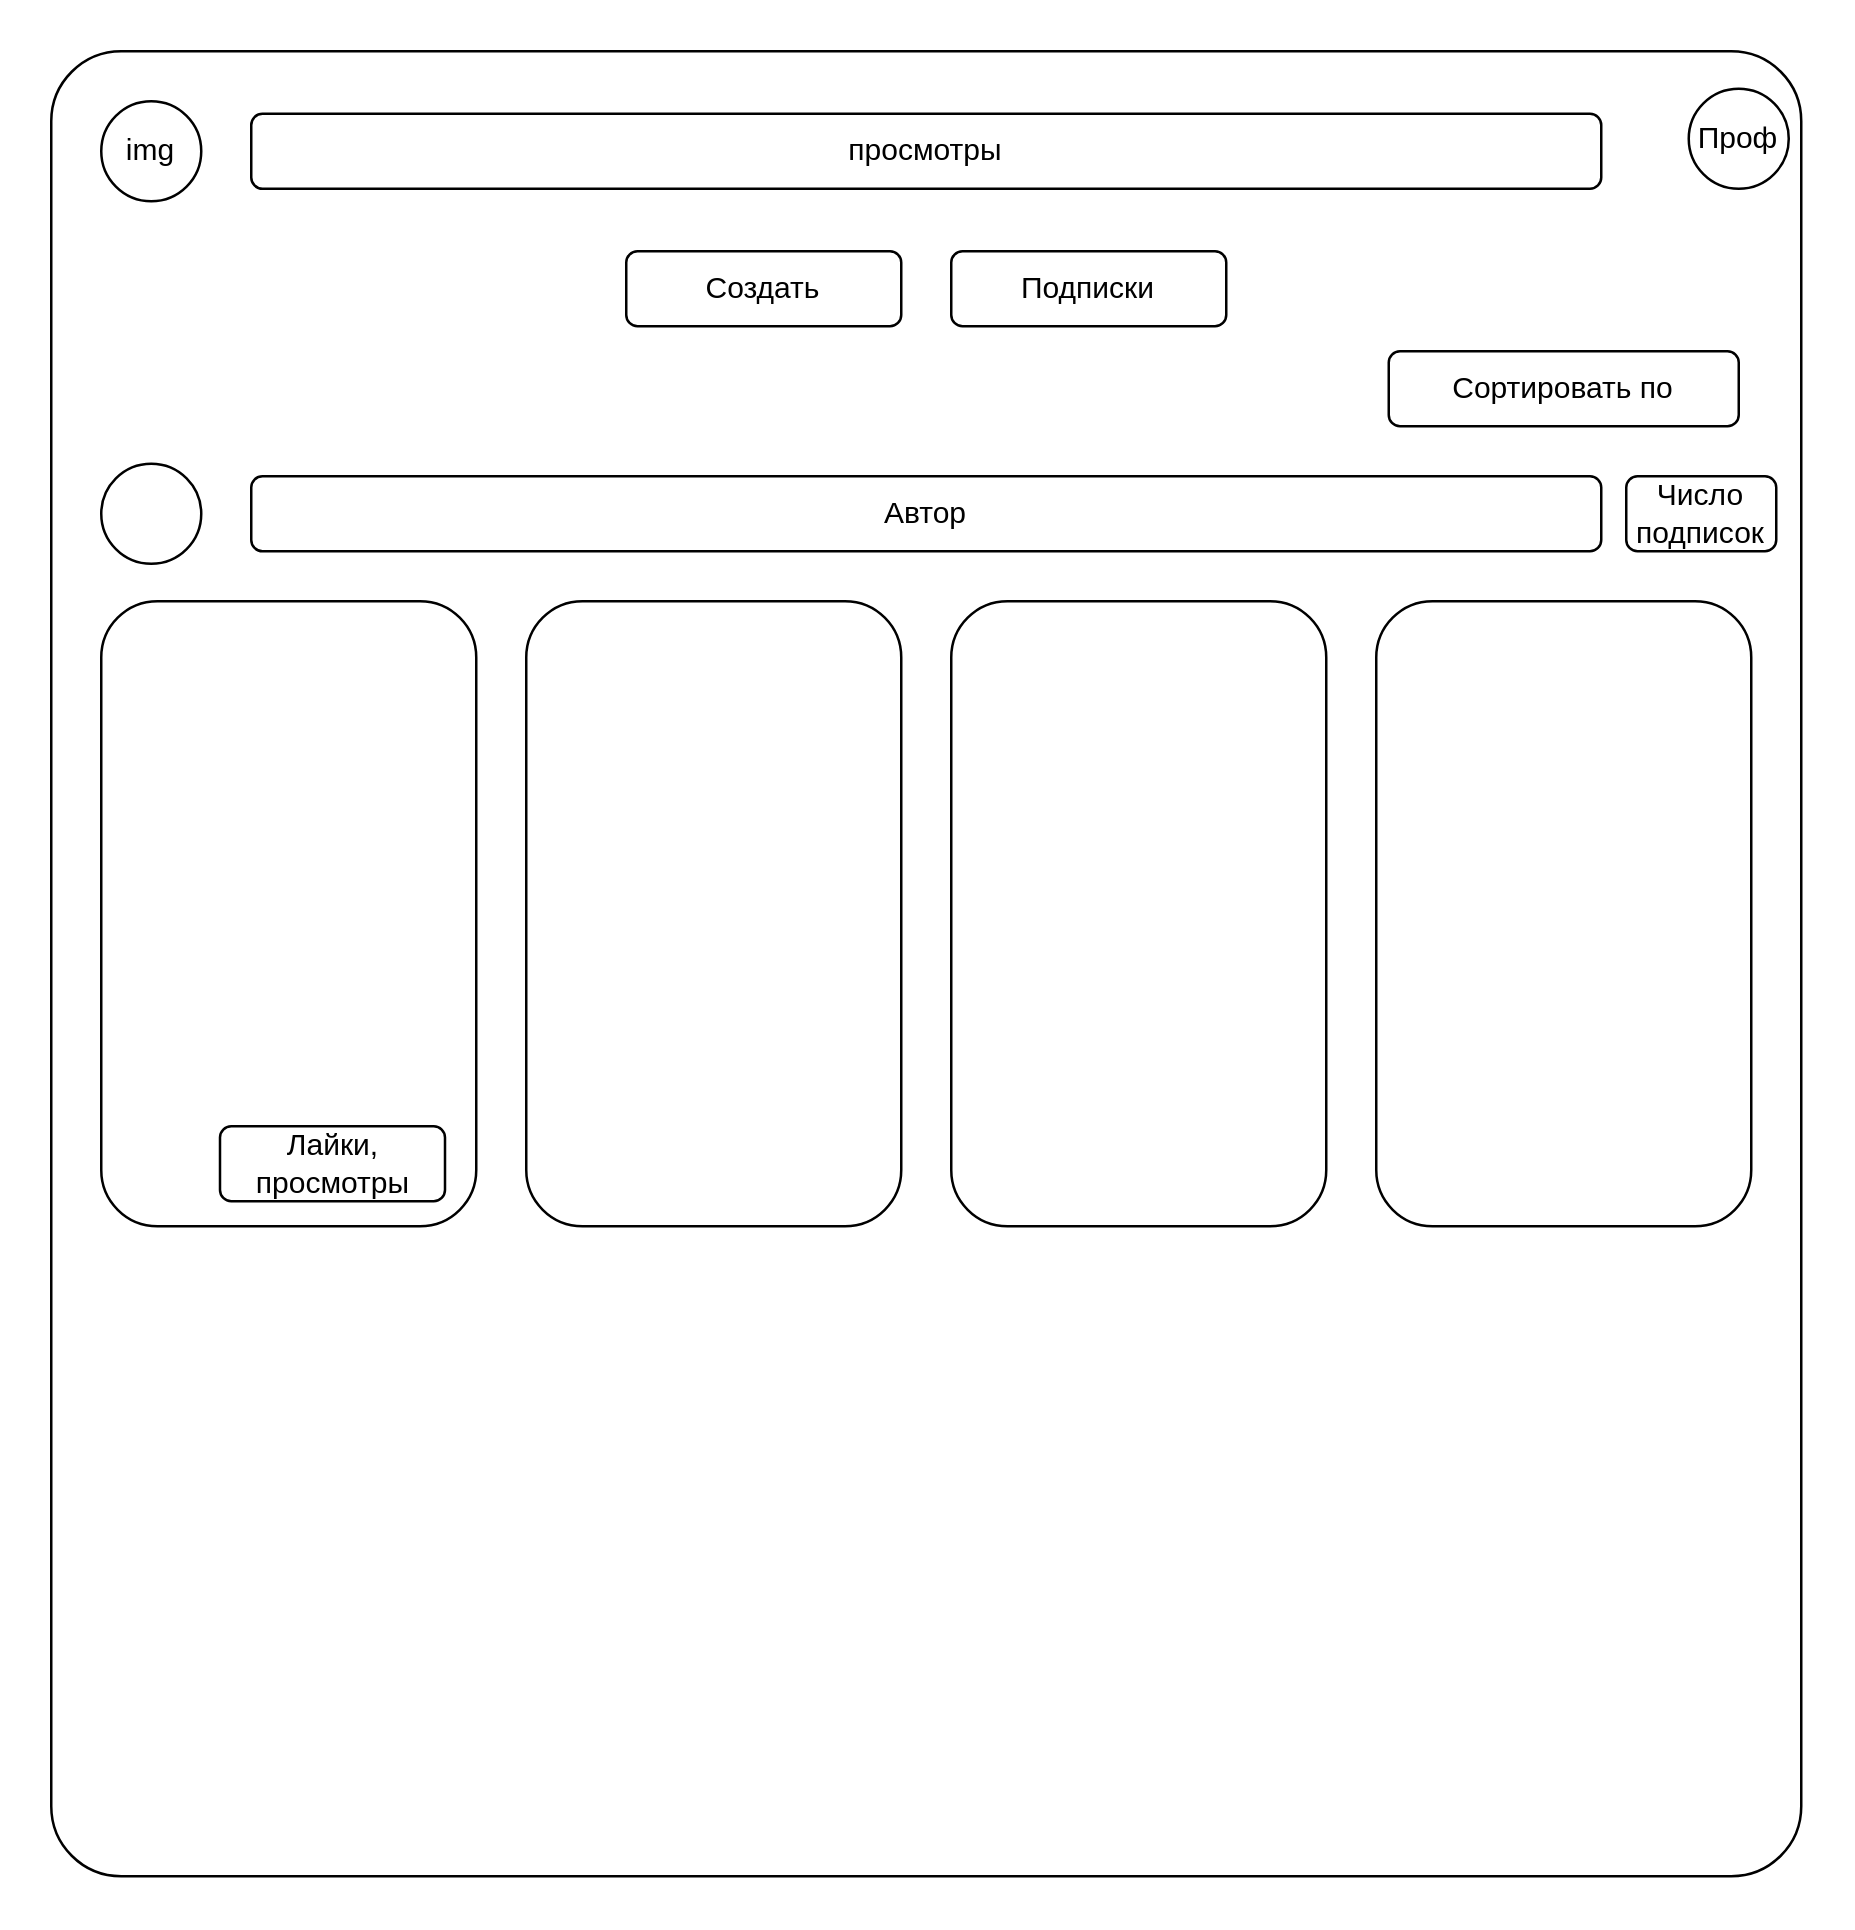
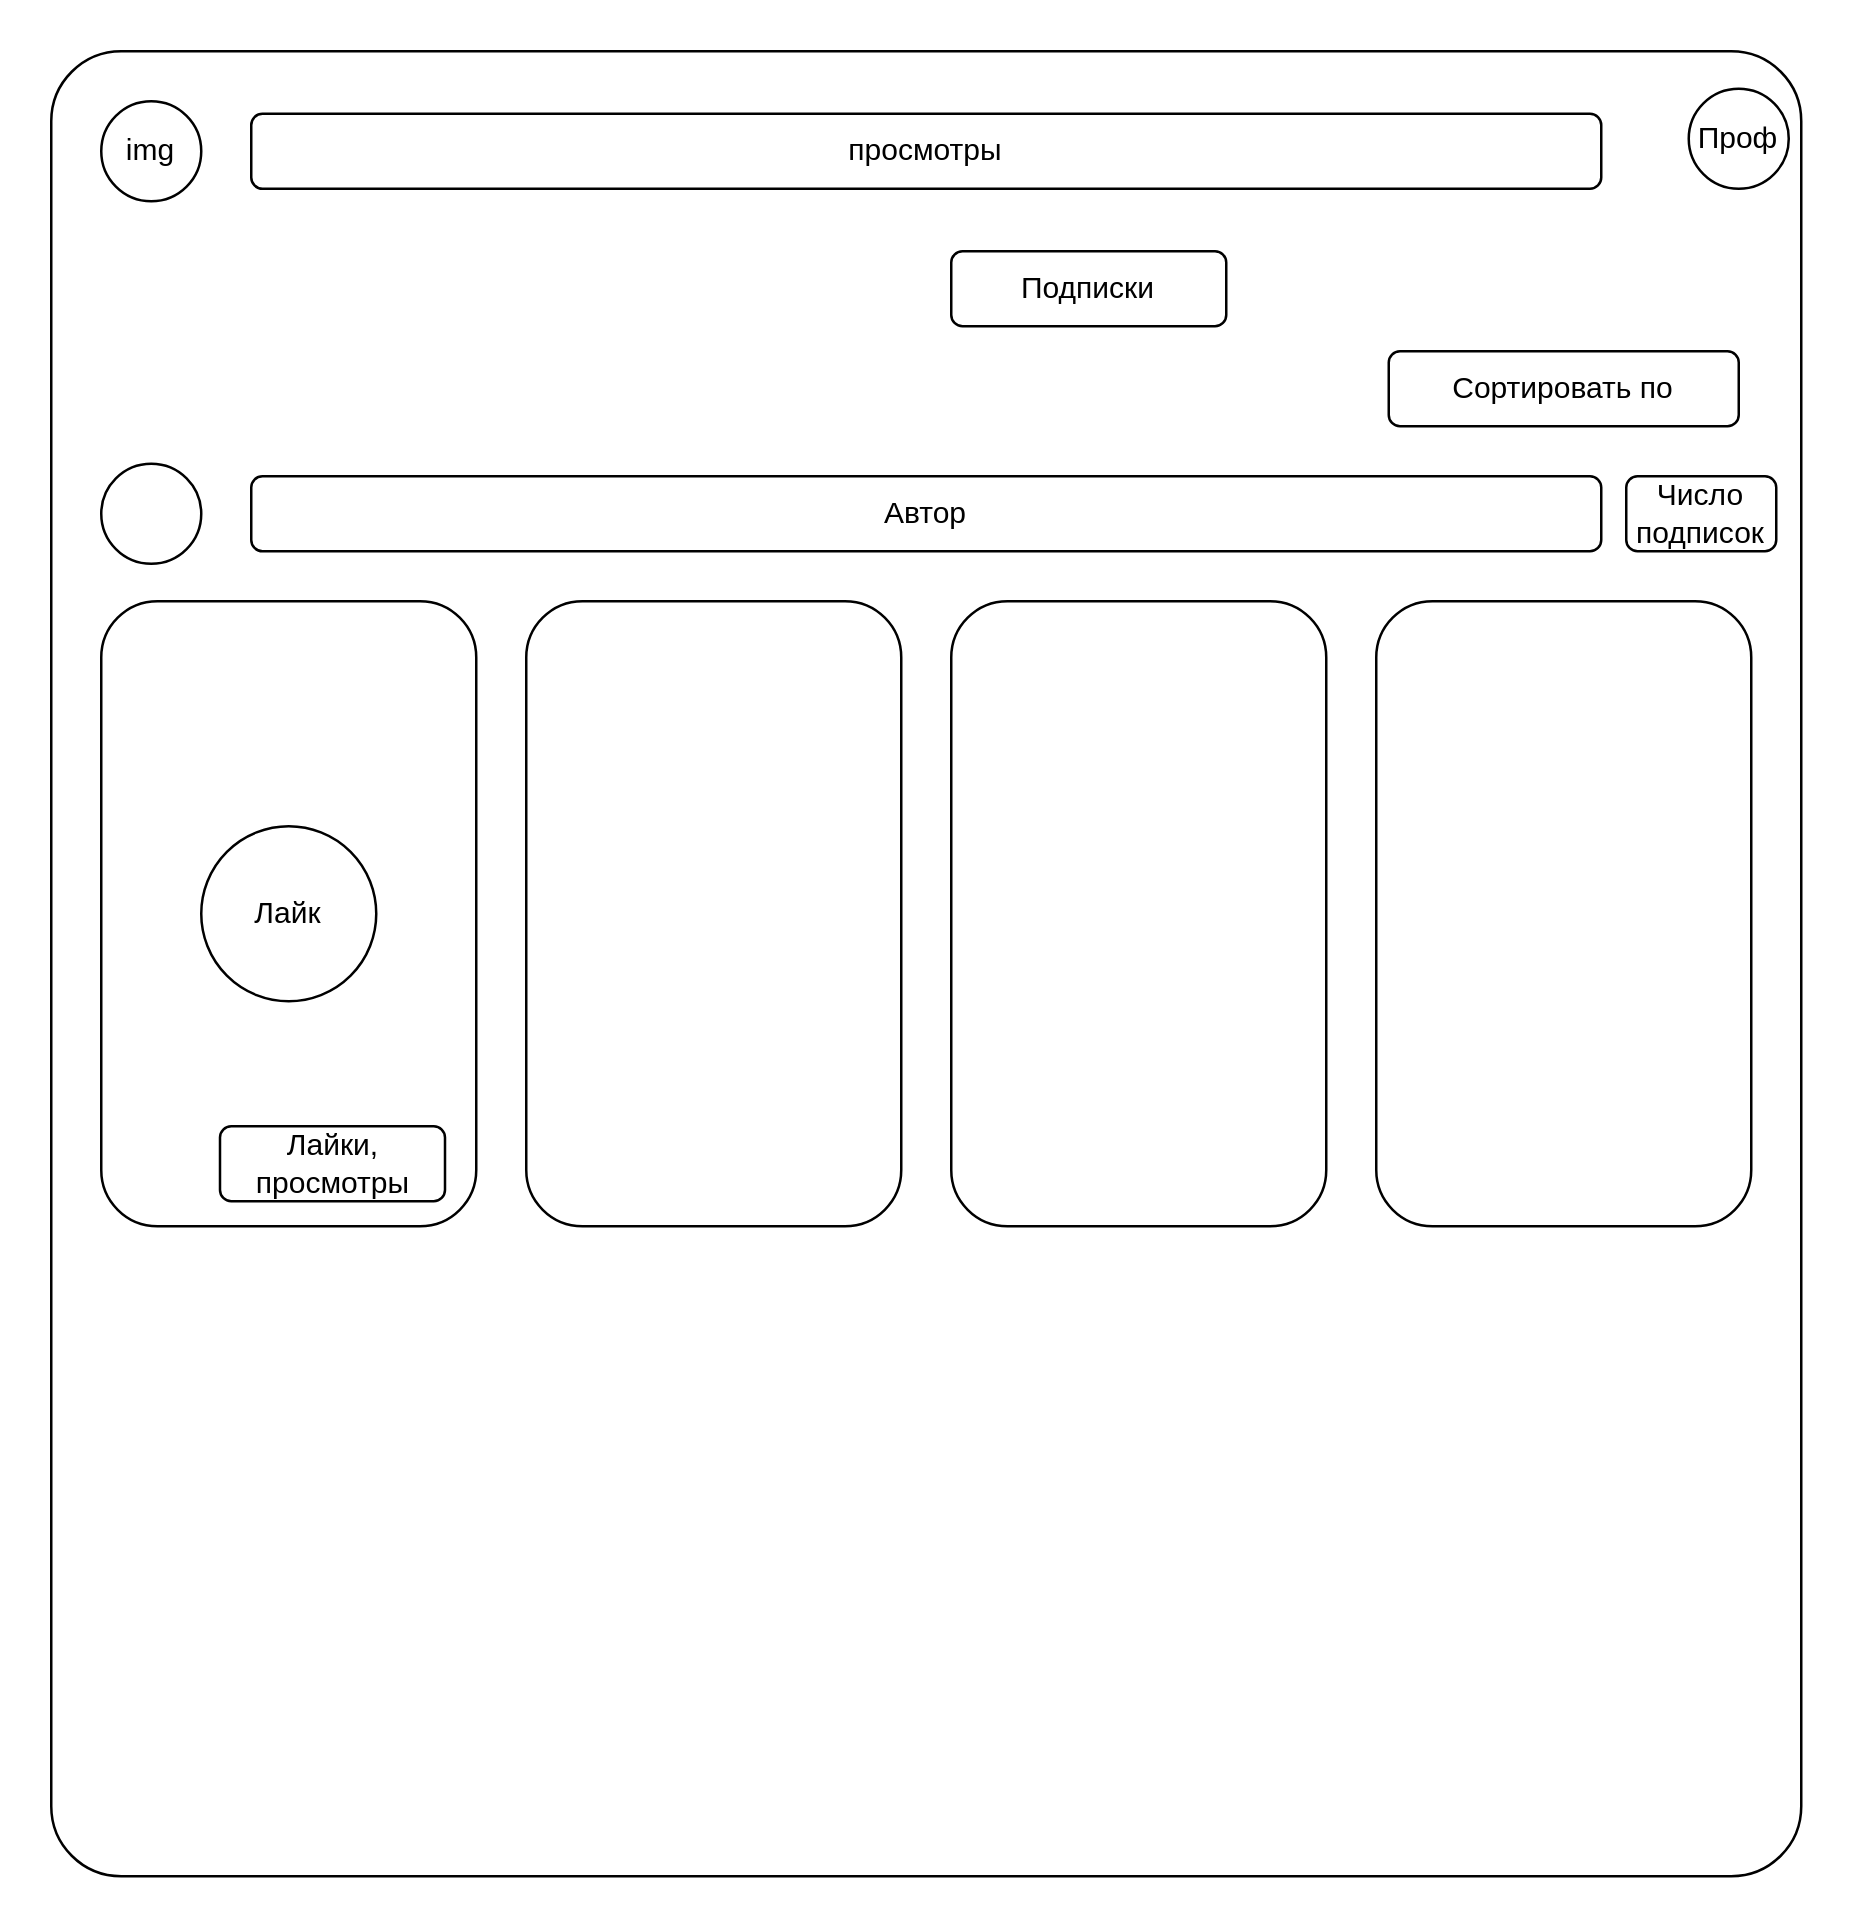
(764, 289) -> none
none -> (289, 914)
